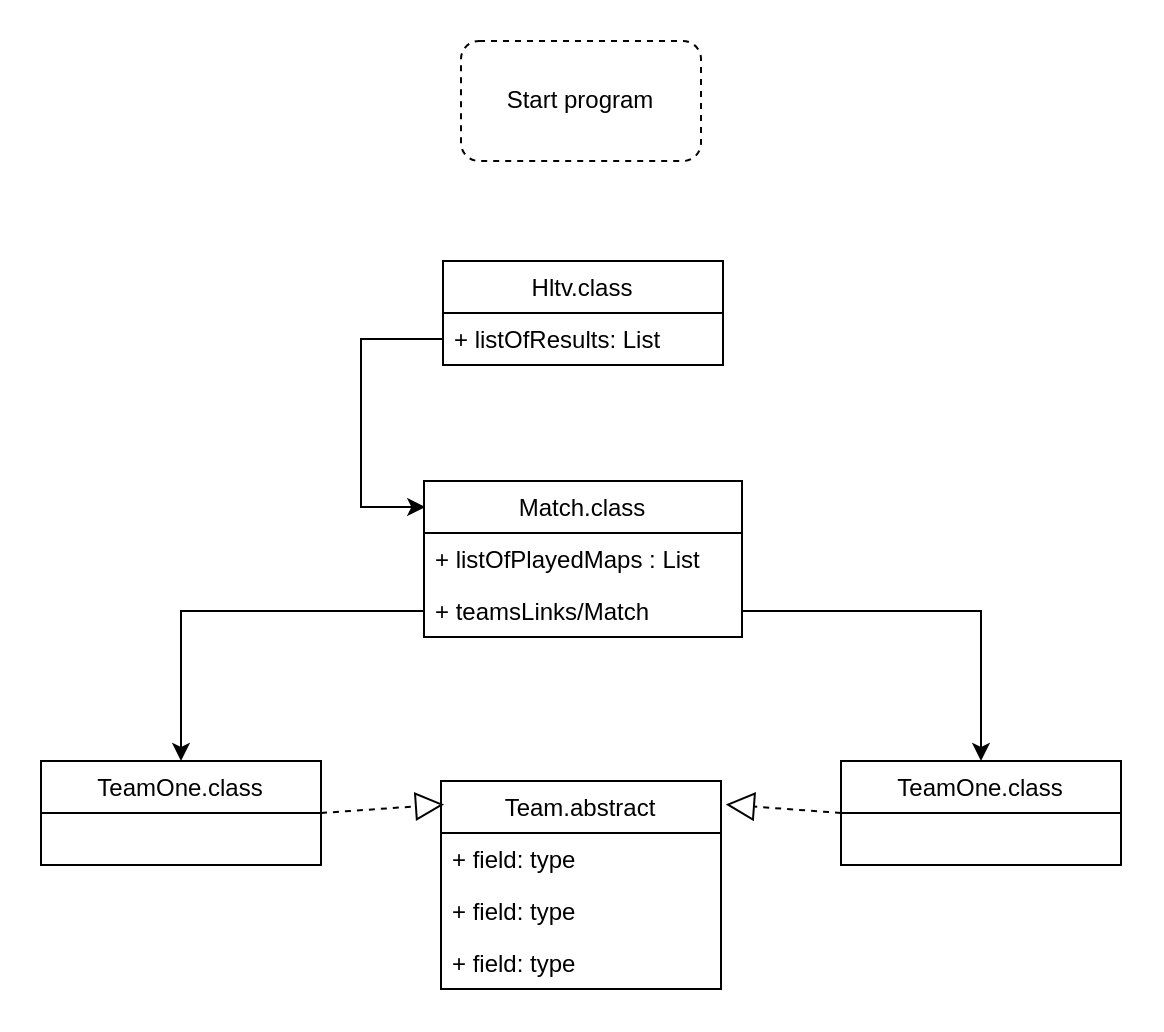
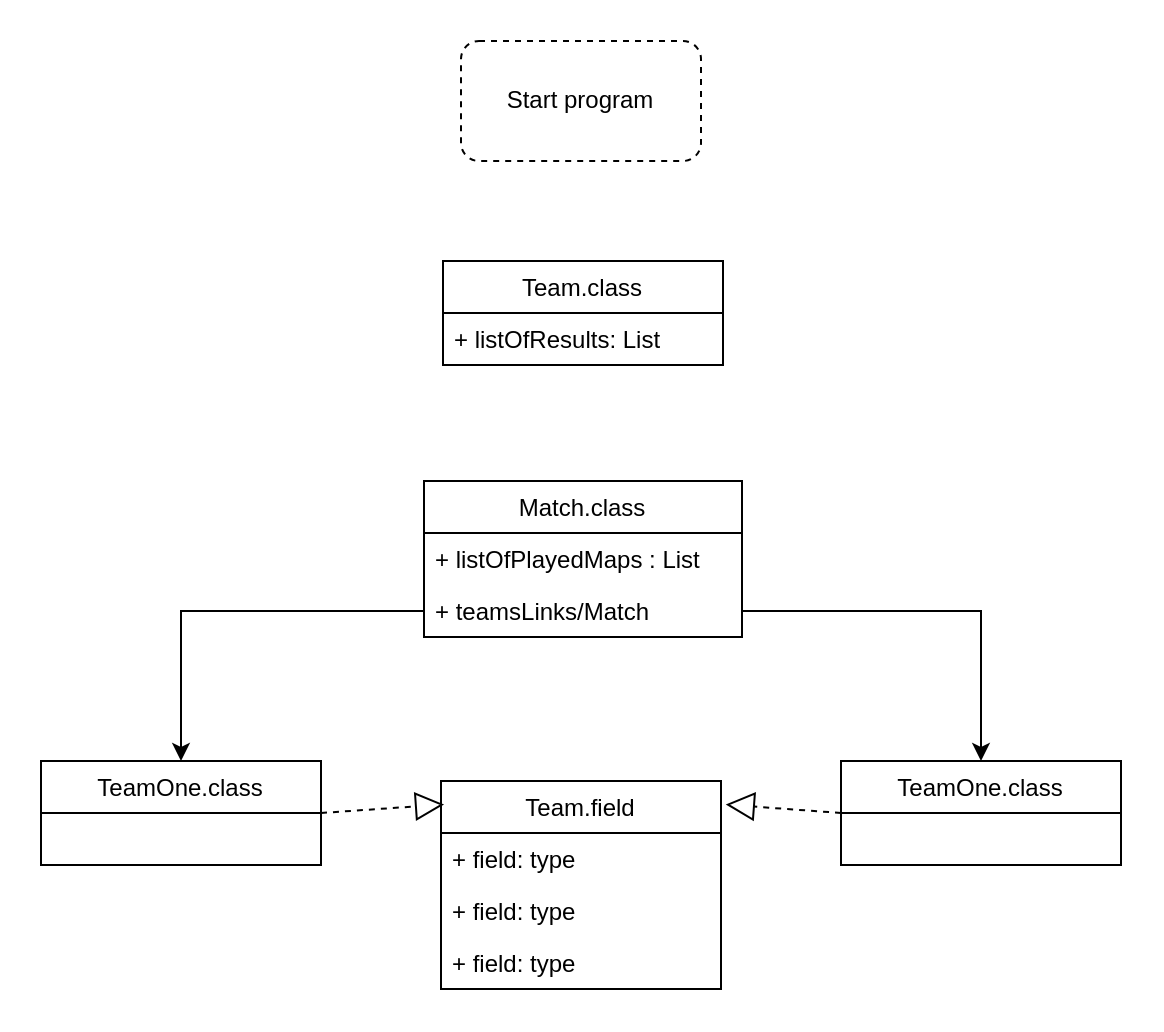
(582, 288) -> (582, 288)
(361, 407) -> none
(580, 808) -> (580, 808)
